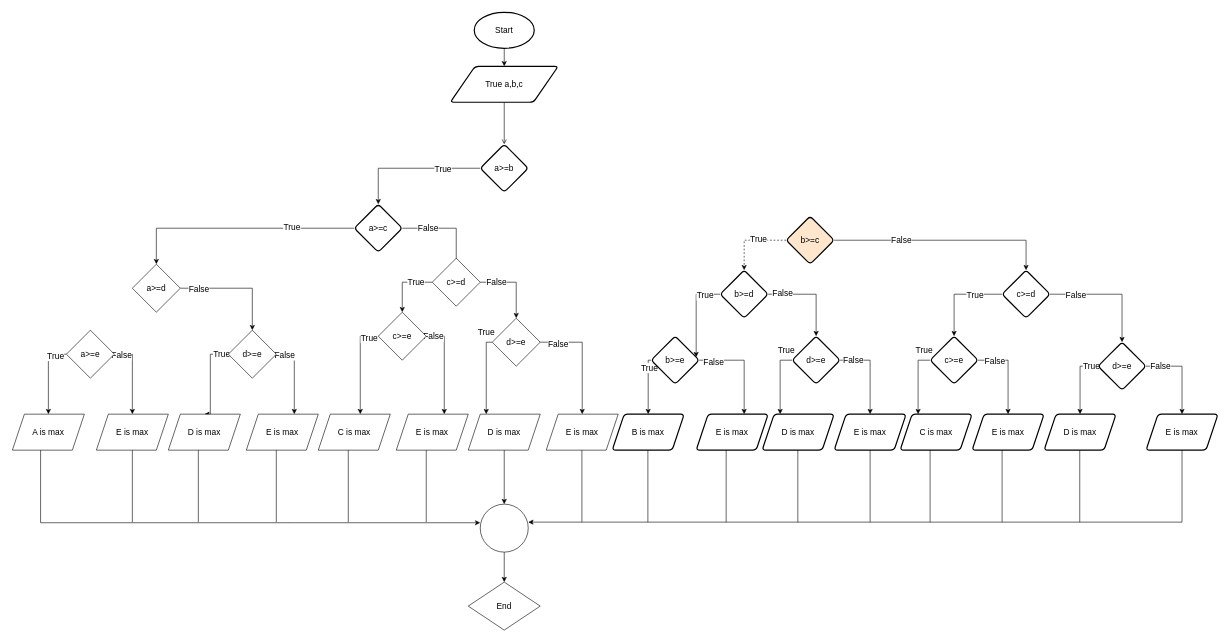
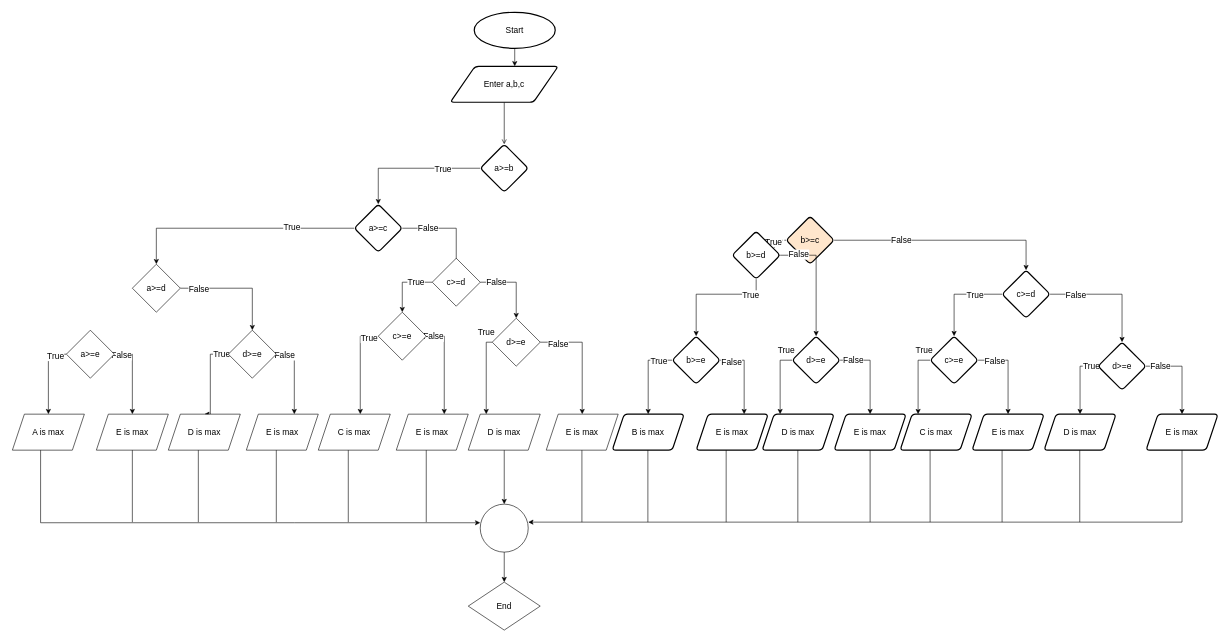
(504, 30) -> (515, 30)
(504, 84) -> (504, 84)
(744, 294) -> (756, 255)
(675, 360) -> (696, 360)
